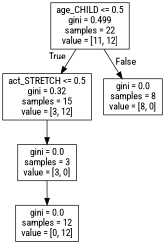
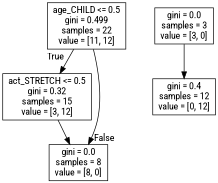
(47, 129) -> (62, 129)
(47, 223) -> (184, 97)
